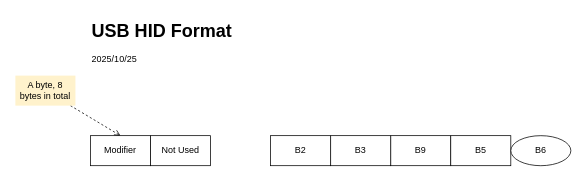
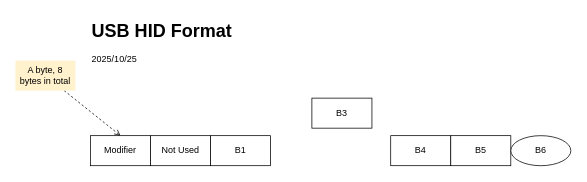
(45, 90) -> (45, 75)
none -> (240, 150)
(300, 150) -> none
(360, 150) -> (342, 113)
(420, 150) -> (420, 150)
